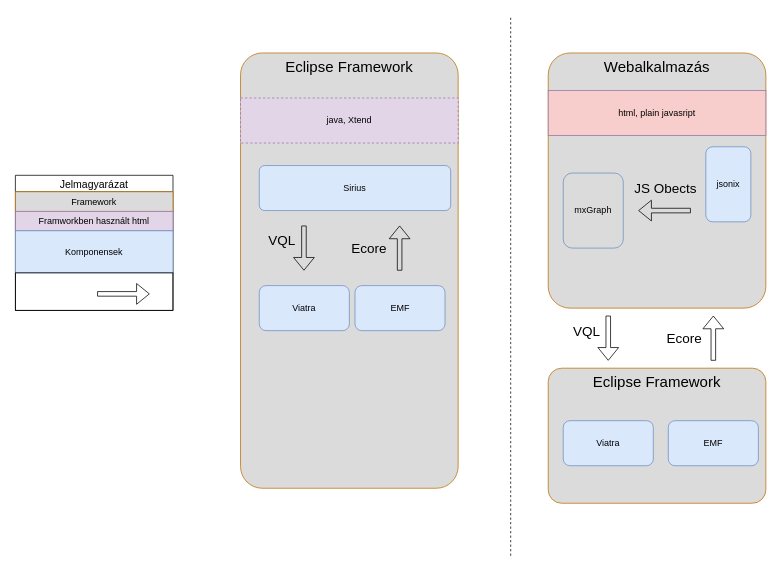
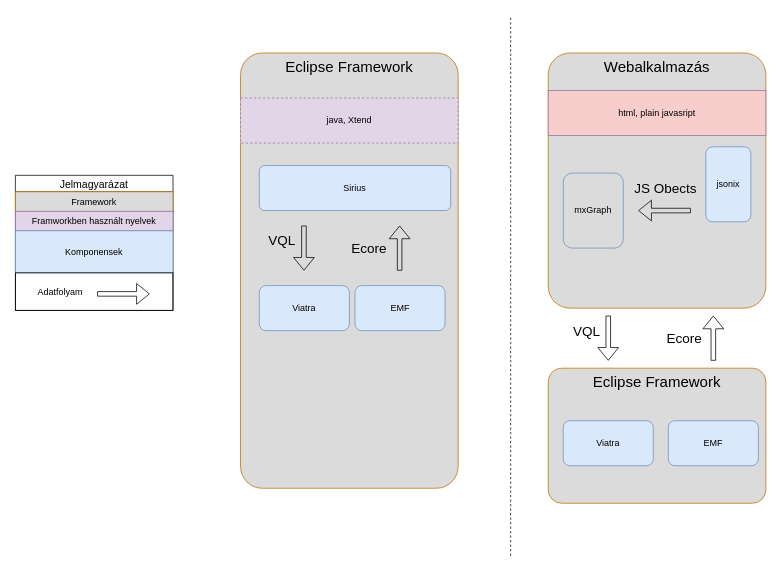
(94, 221) -> (94, 221)
none -> (60, 292)
